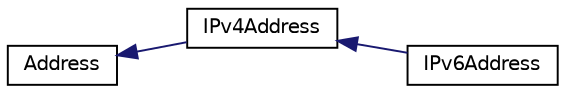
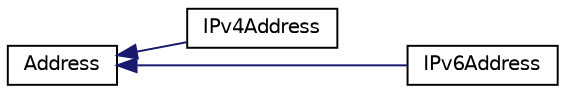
(382, 48) -> (272, 65)
